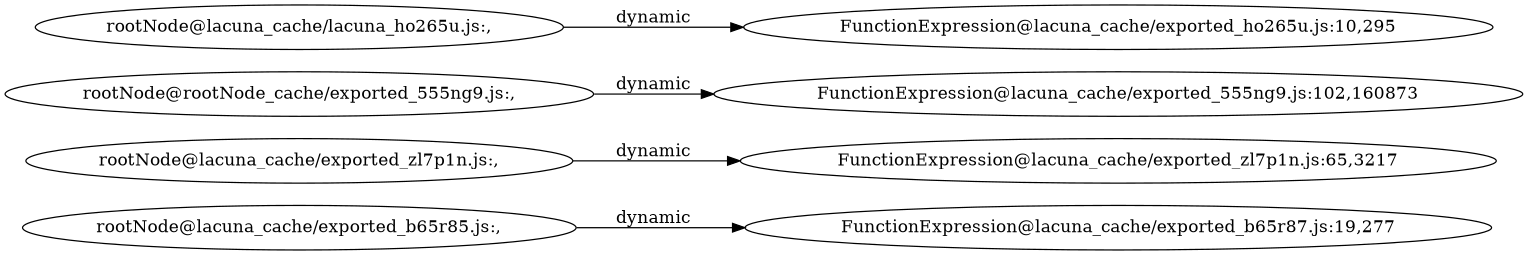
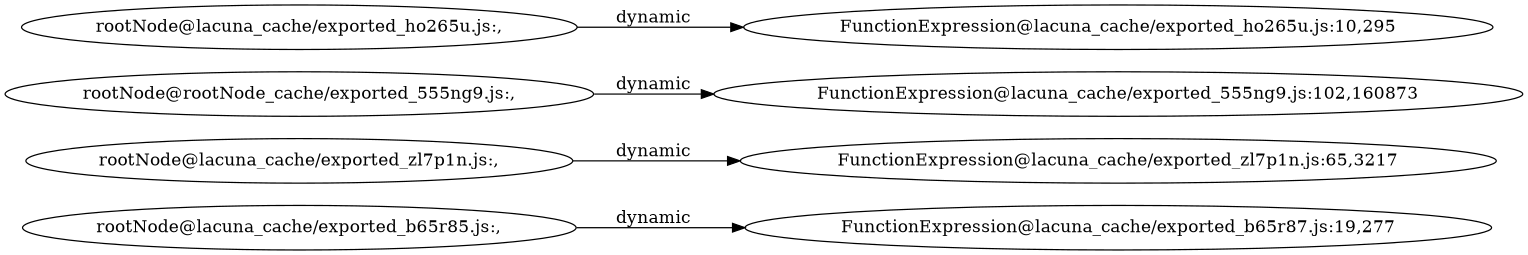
(299, 27) -> (299, 27)
